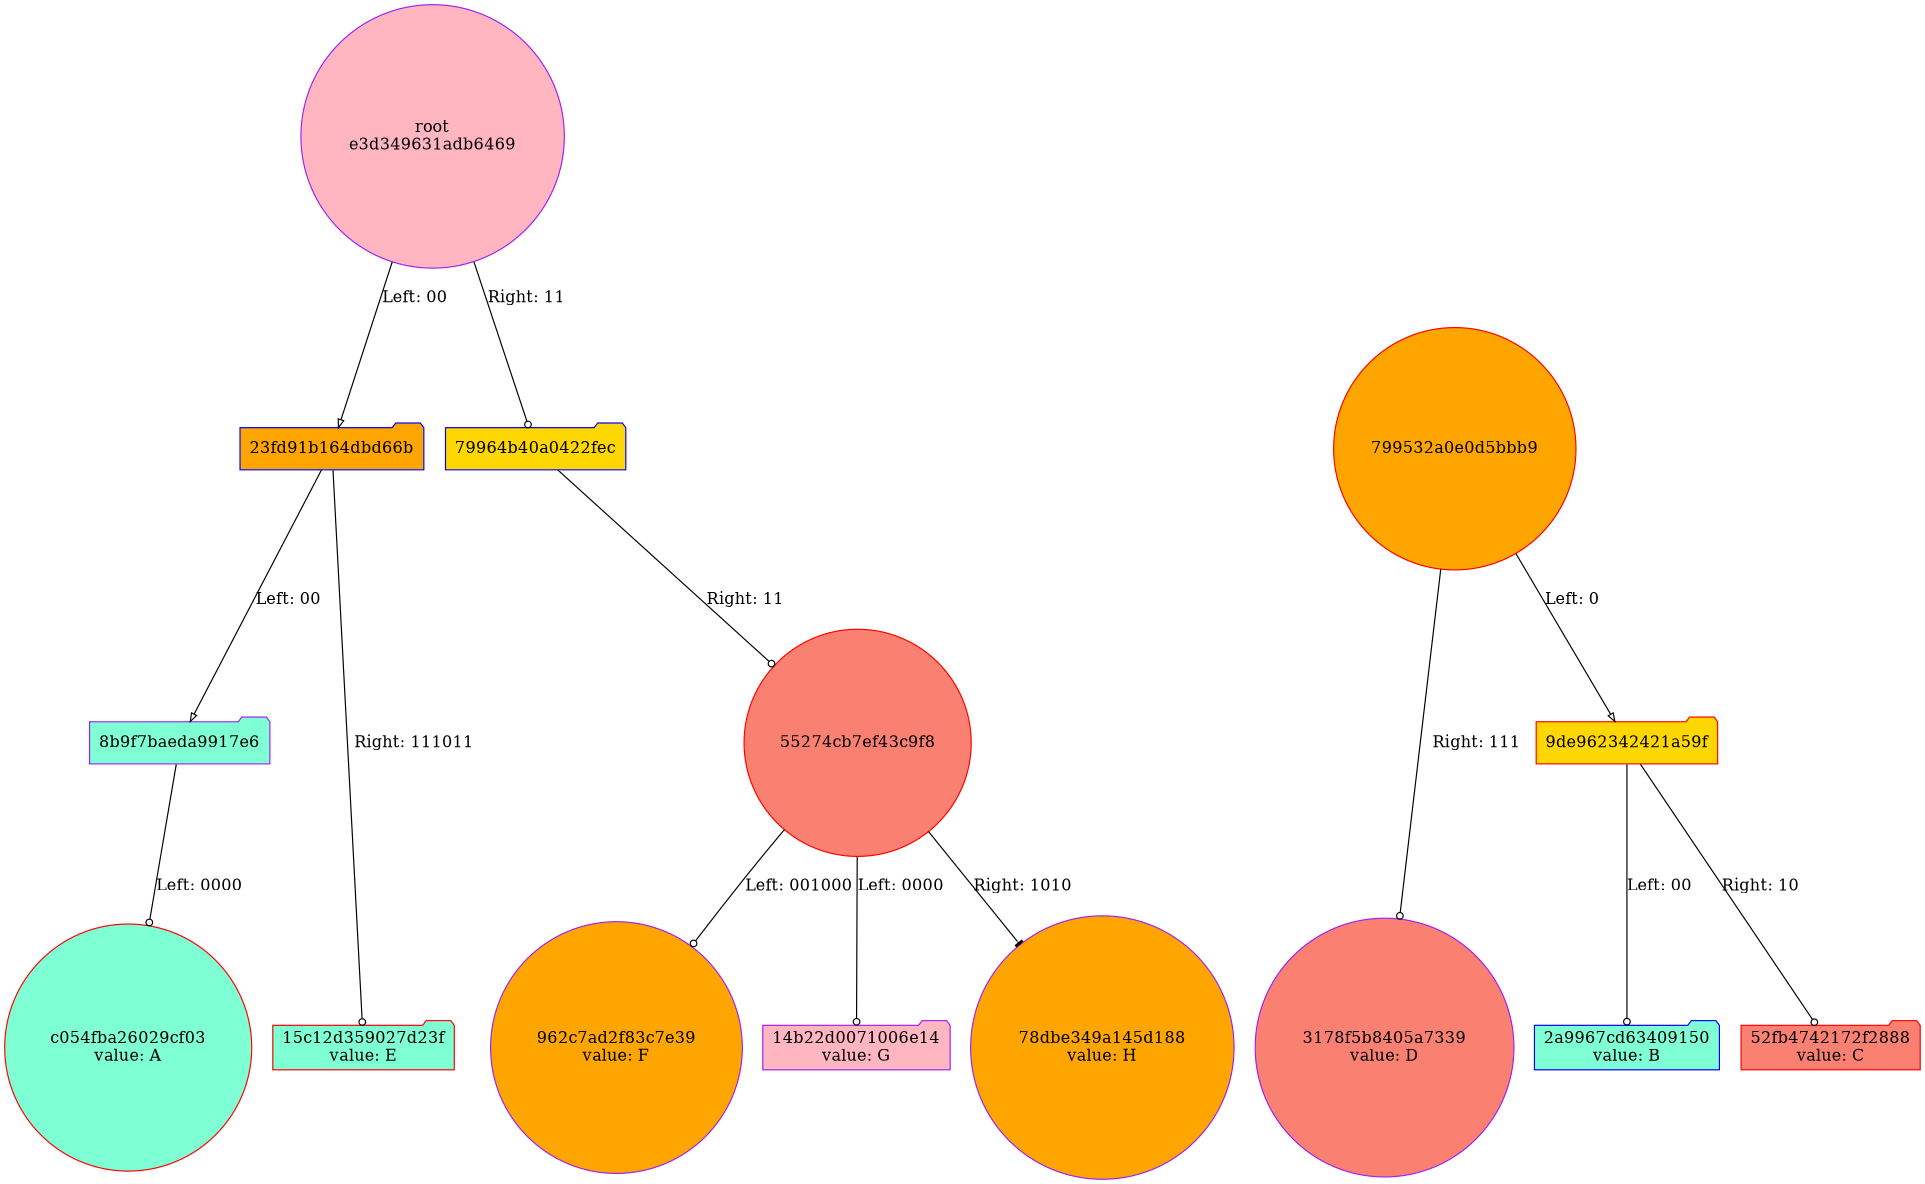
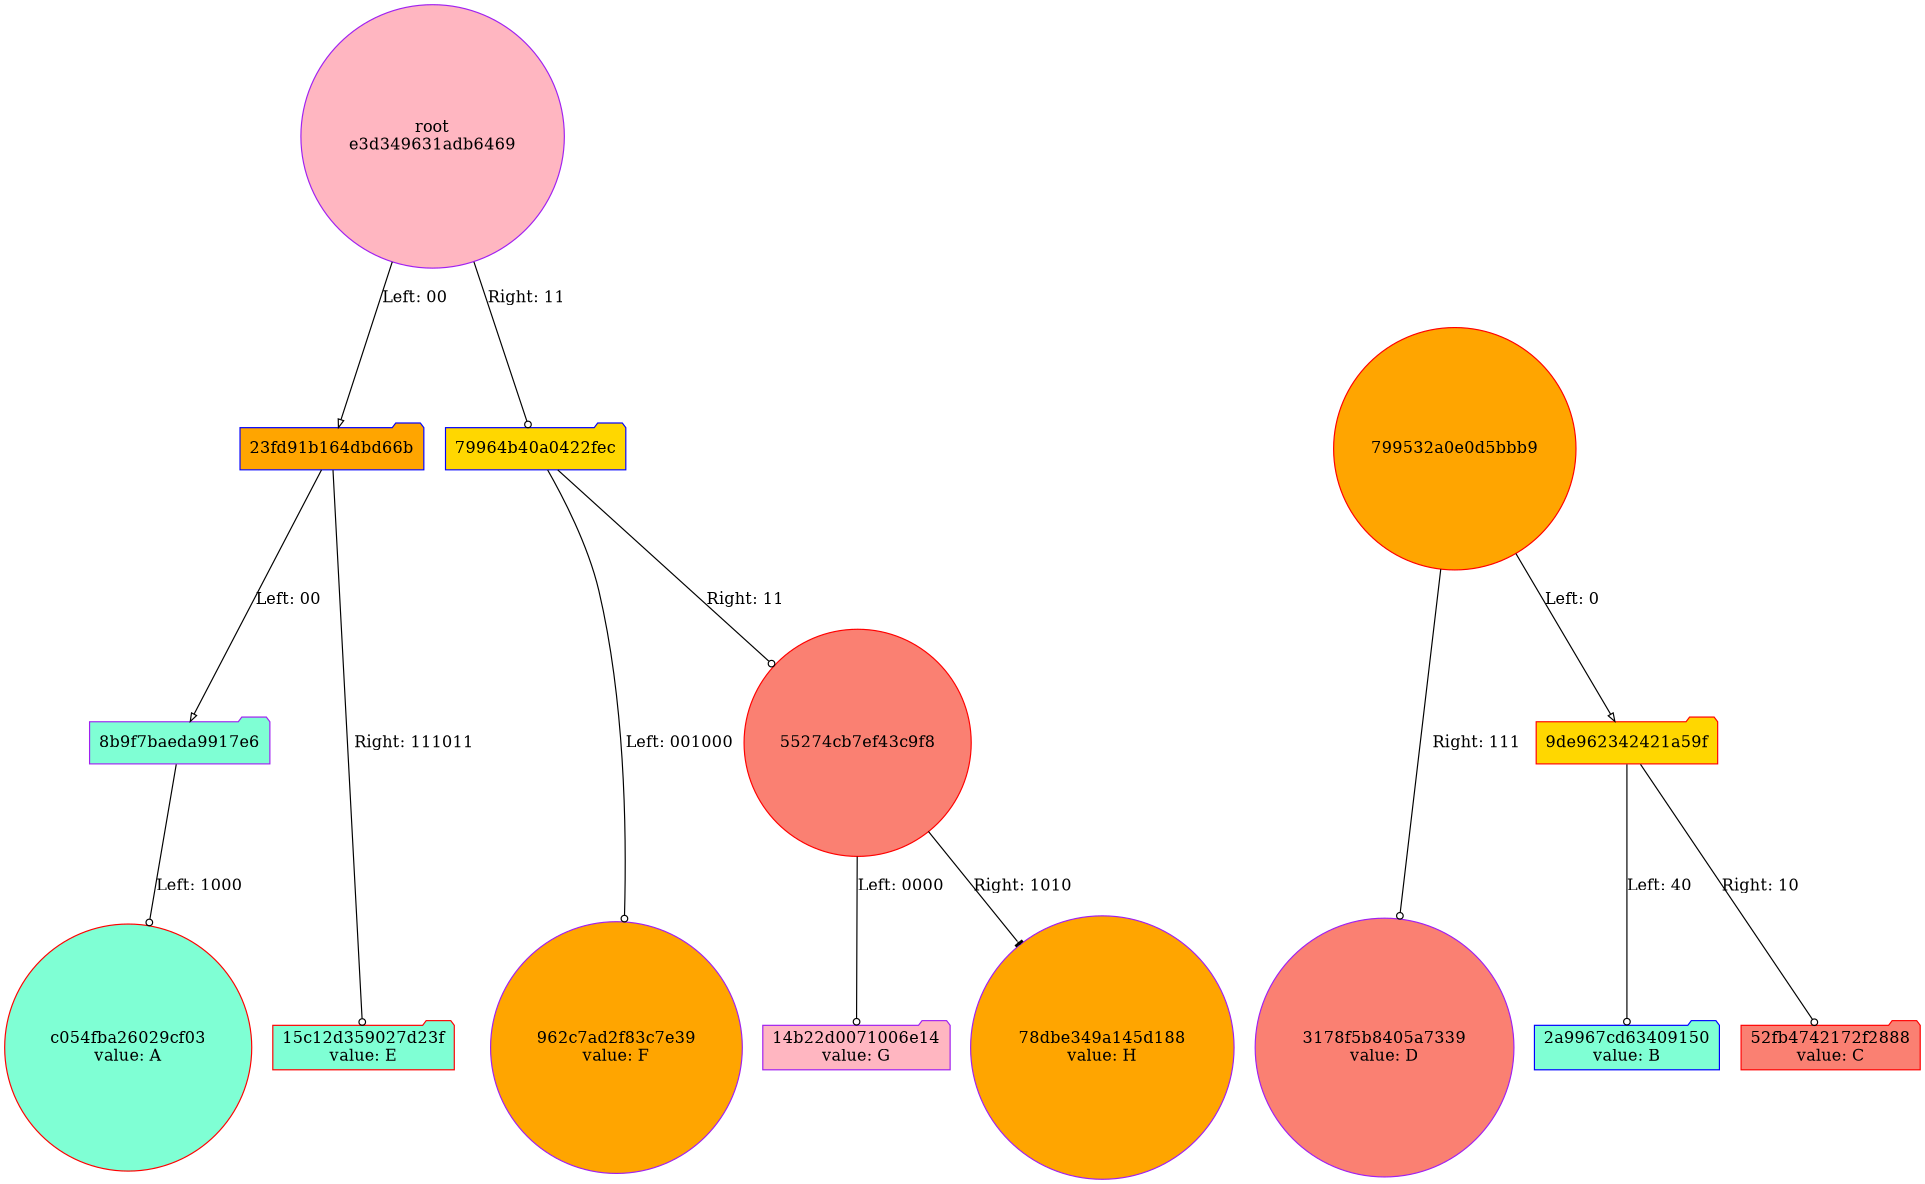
(739, 885) -> (615, 687)
(200, 886) -> (200, 886)
(1660, 886) -> (1660, 886)
